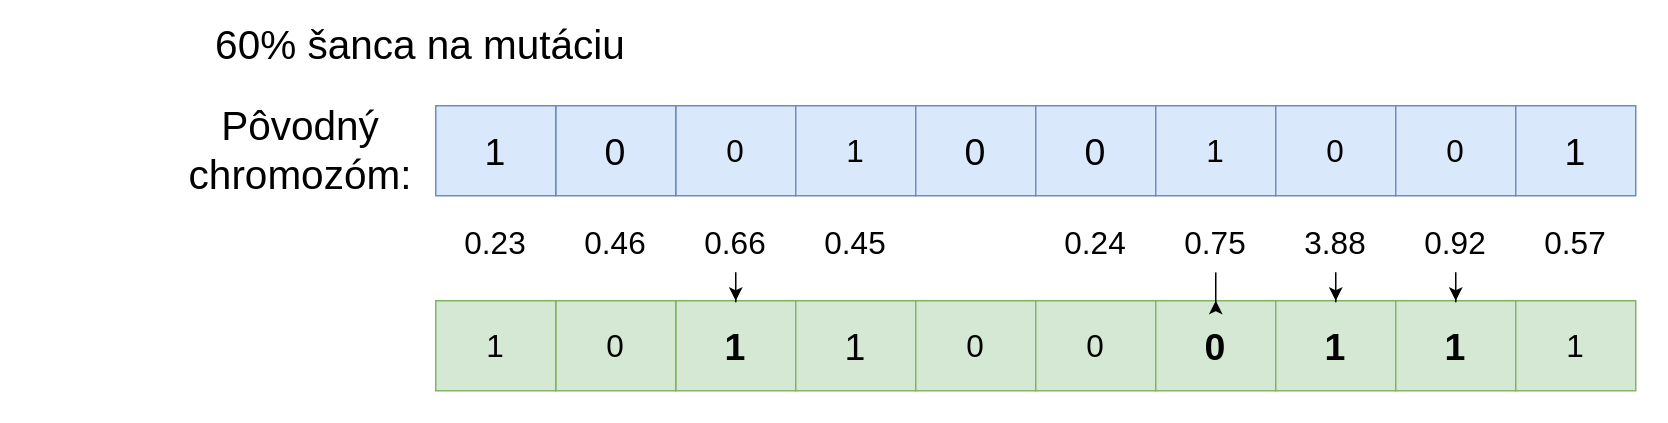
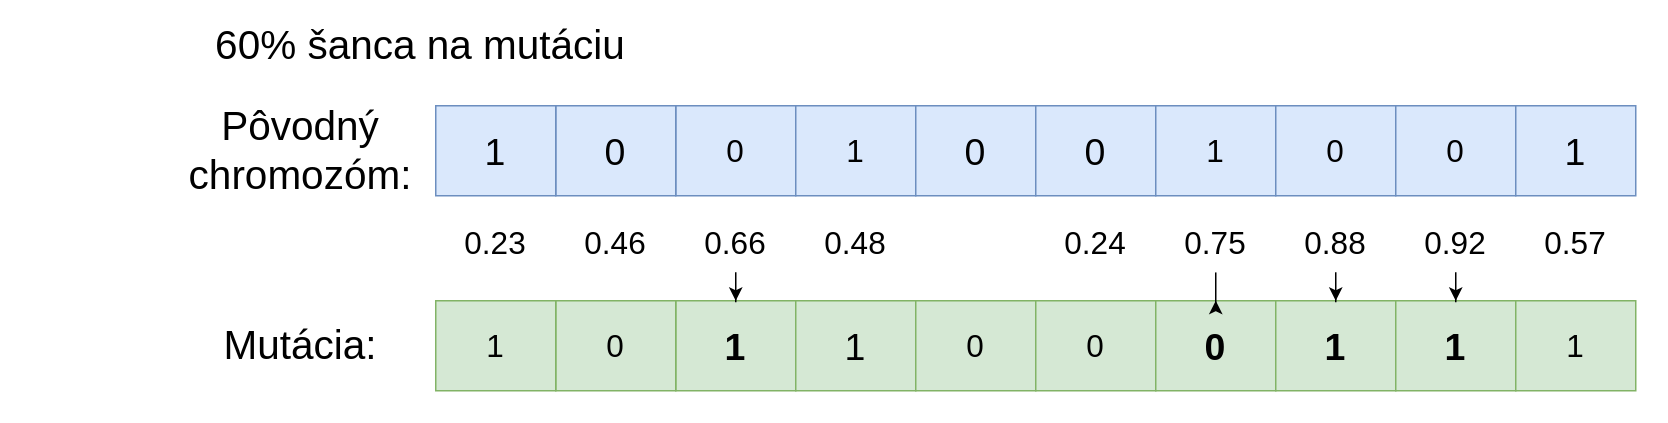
(856, 242) -> (856, 242)
(1336, 242) -> (1336, 242)
none -> (301, 346)
